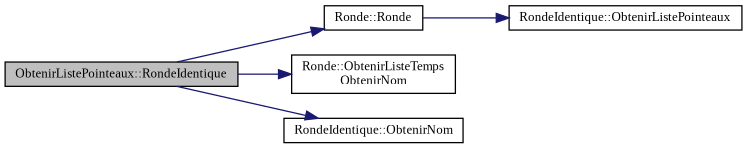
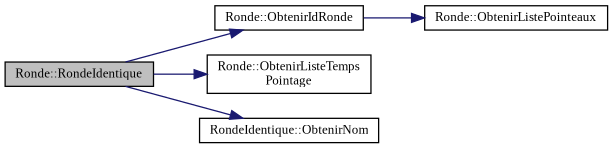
(374, 18) -> (289, 18)
(626, 18) -> (516, 18)
(122, 74) -> (79, 74)
(374, 74) -> (289, 74)
